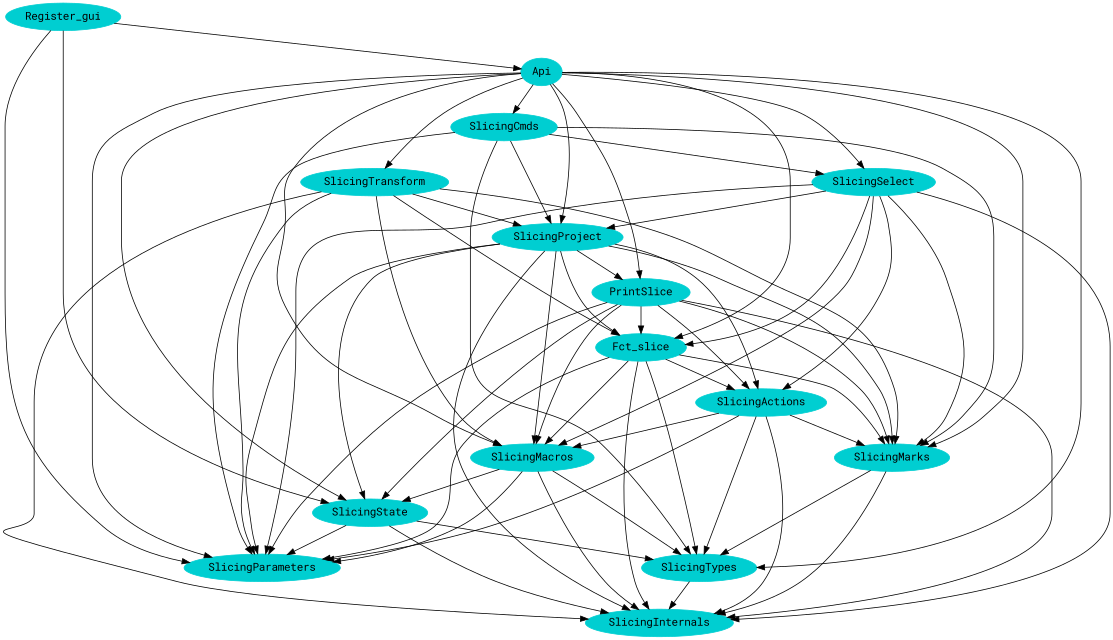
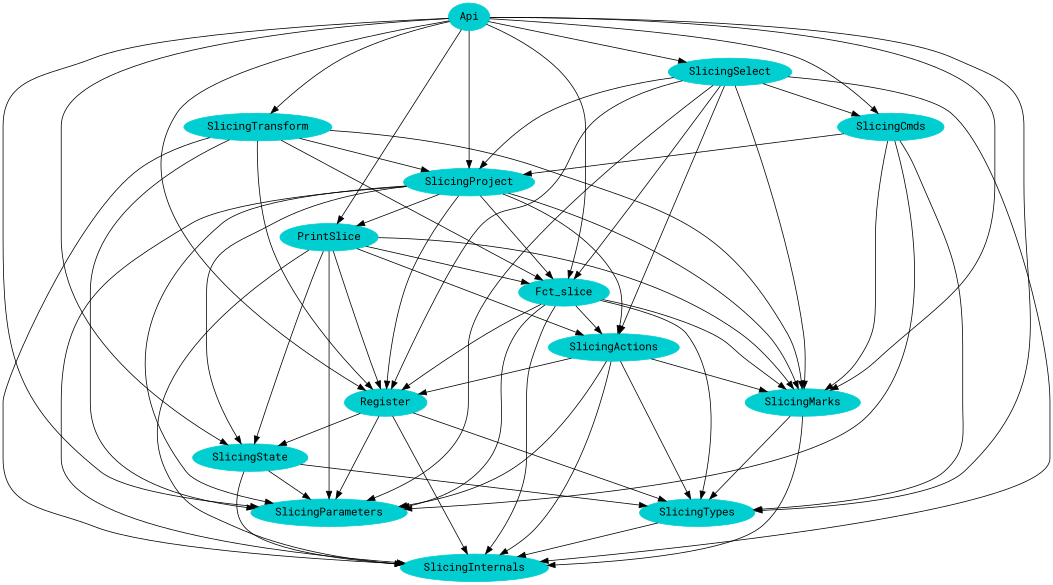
(63, 17) -> none
(683, 154) -> (808, 99)
(532, 458) -> (386, 403)
